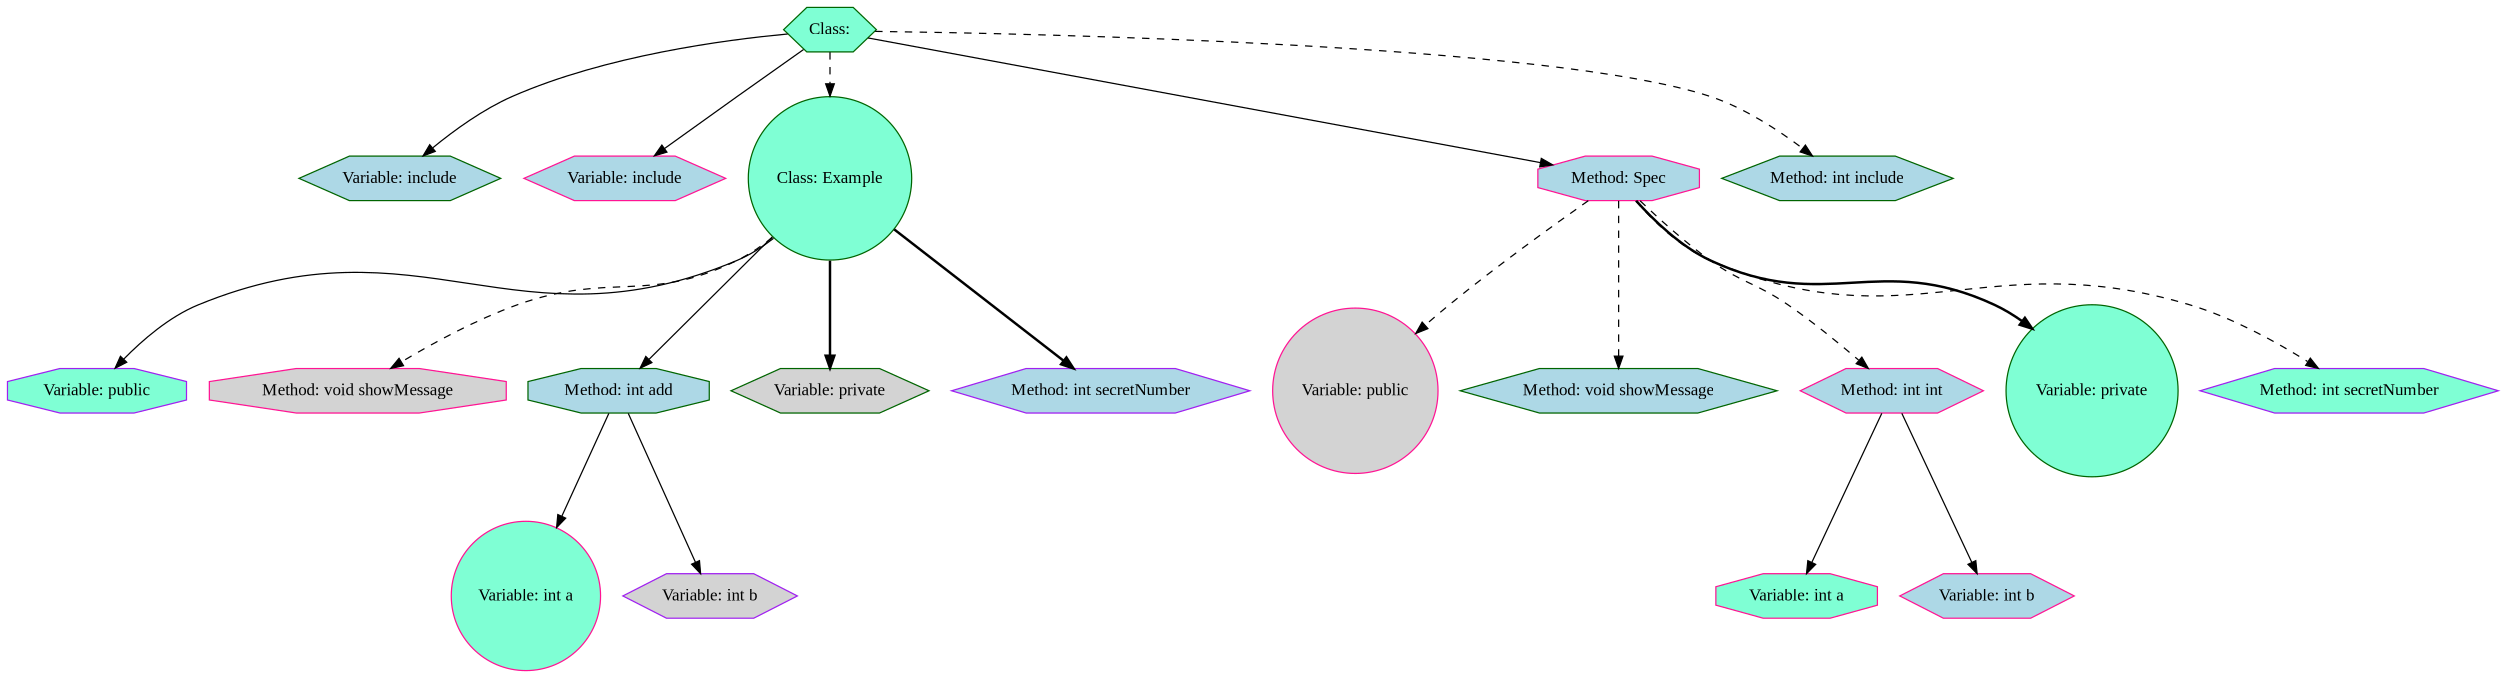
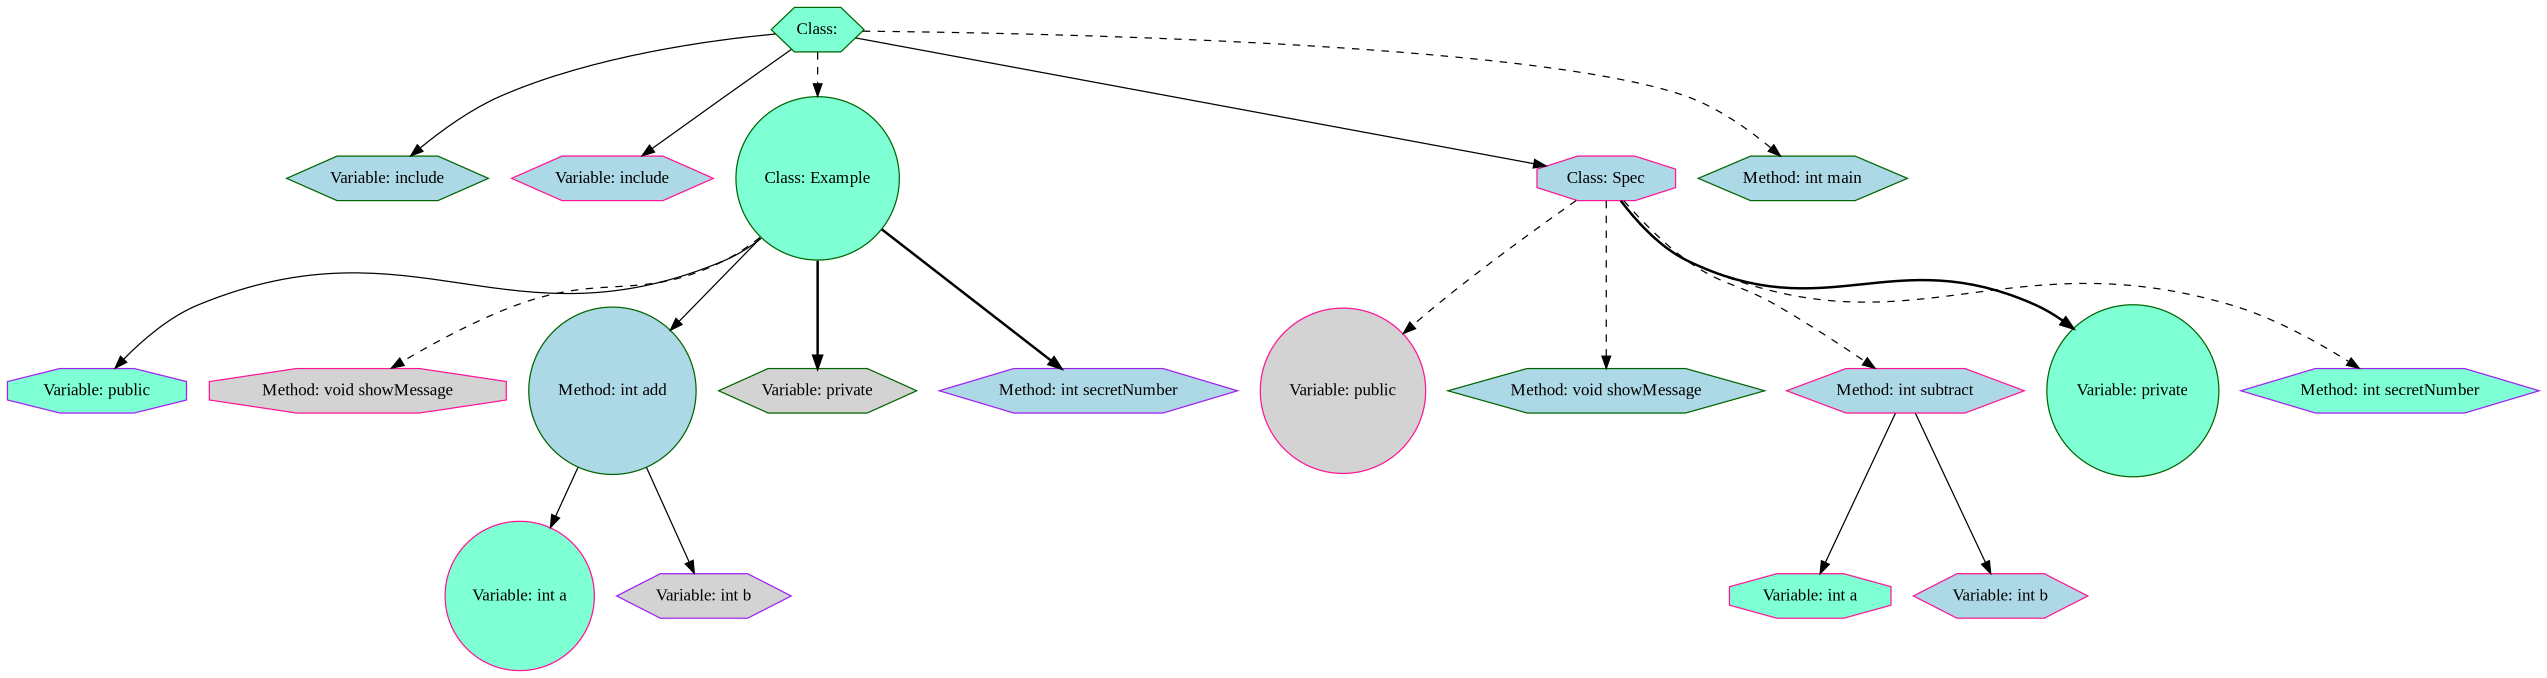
(1619, 178) -> (1606, 178)
(1837, 178) -> (1803, 178)
(619, 391) -> (612, 391)
(1892, 391) -> (1905, 391)
